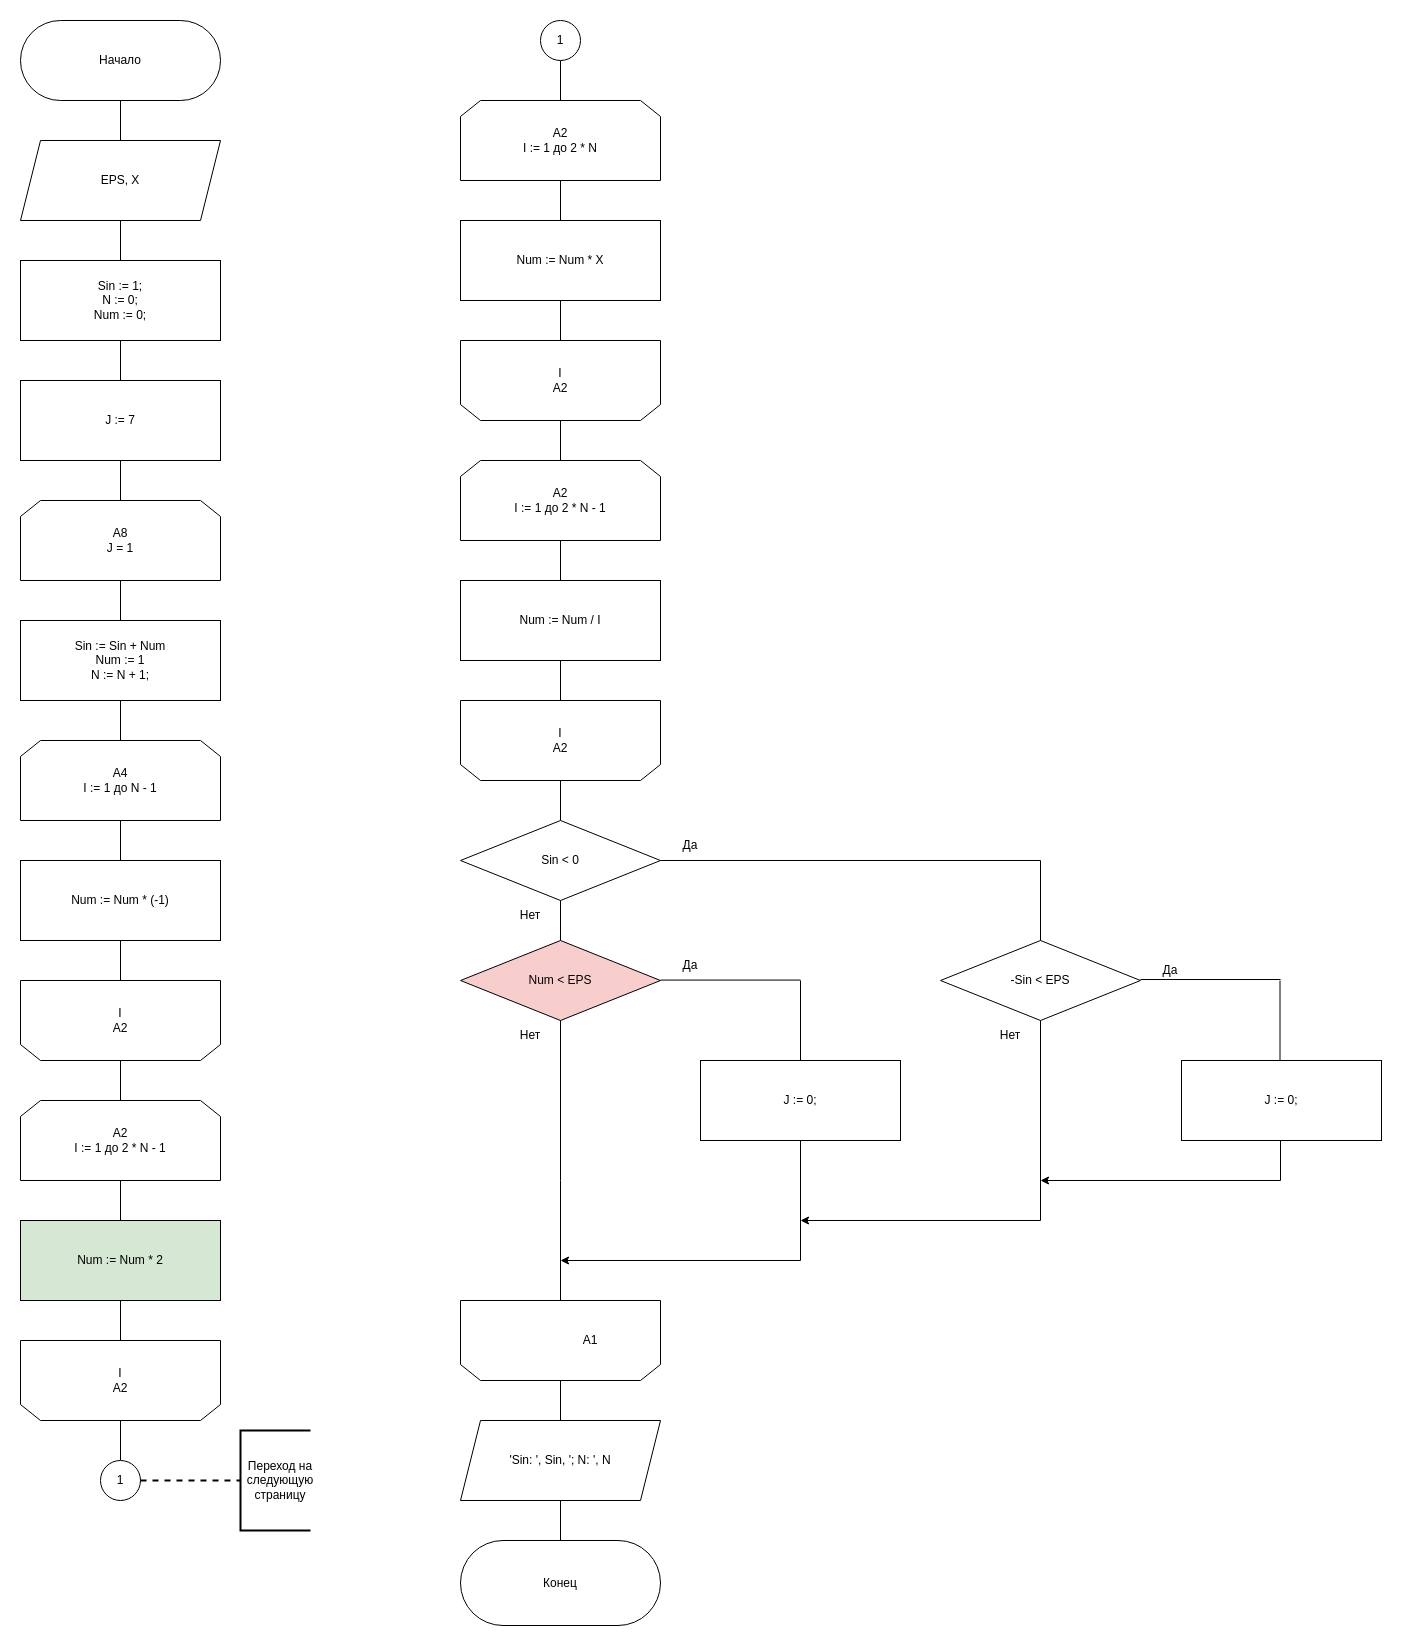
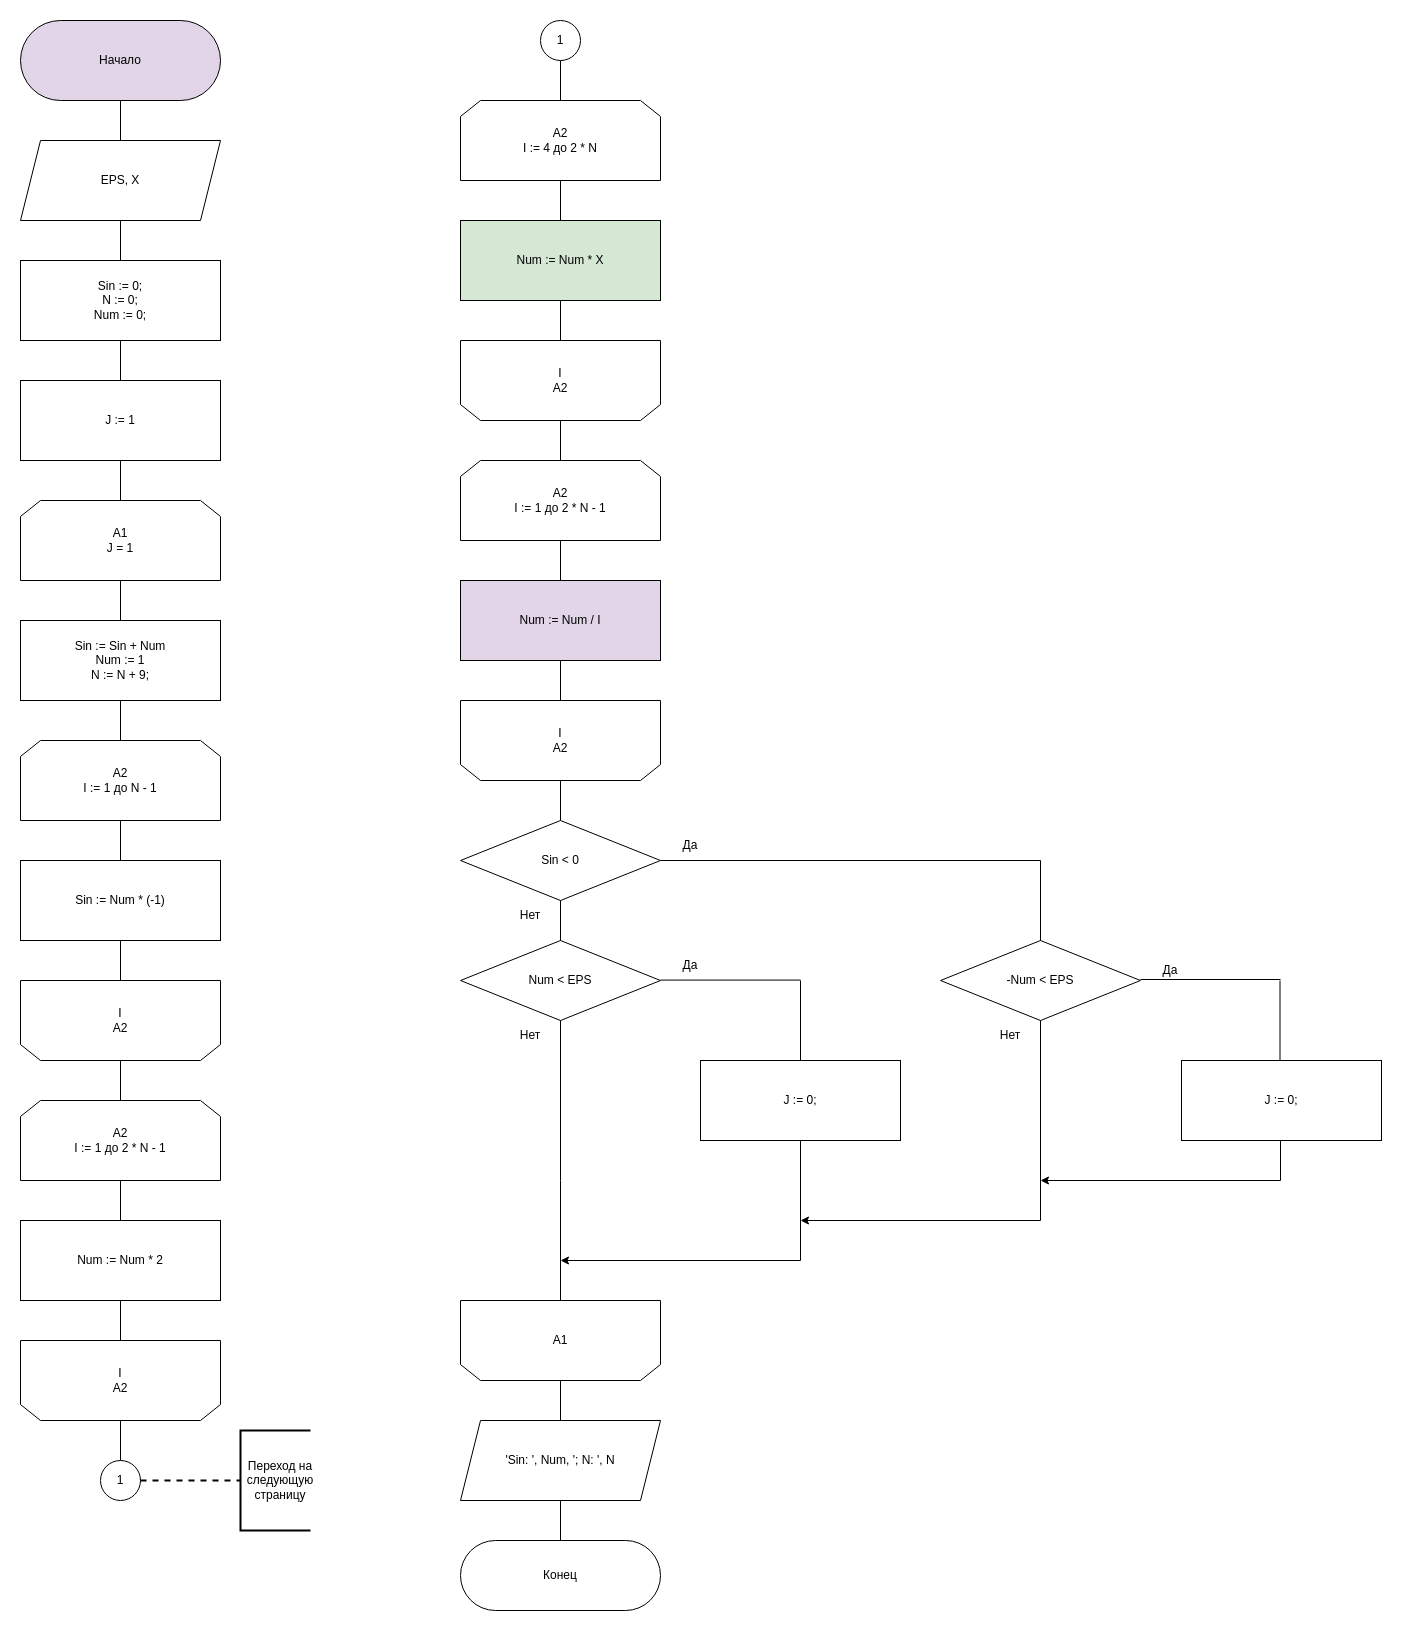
(121, 61) -> (121, 61)
(561, 141) -> (561, 141)
(561, 261) -> (561, 261)
(121, 301) -> (121, 301)
(121, 421) -> (121, 421)
(121, 541) -> (121, 541)
(561, 621) -> (561, 621)
(121, 661) -> (121, 661)
(121, 781) -> (121, 781)
(121, 901) -> (121, 901)
(561, 981) -> (561, 981)
(1041, 981) -> (1041, 981)
(121, 1261) -> (121, 1261)
(591, 1341) -> (561, 1341)
(561, 1461) -> (561, 1461)
(561, 1583) -> (561, 1576)
